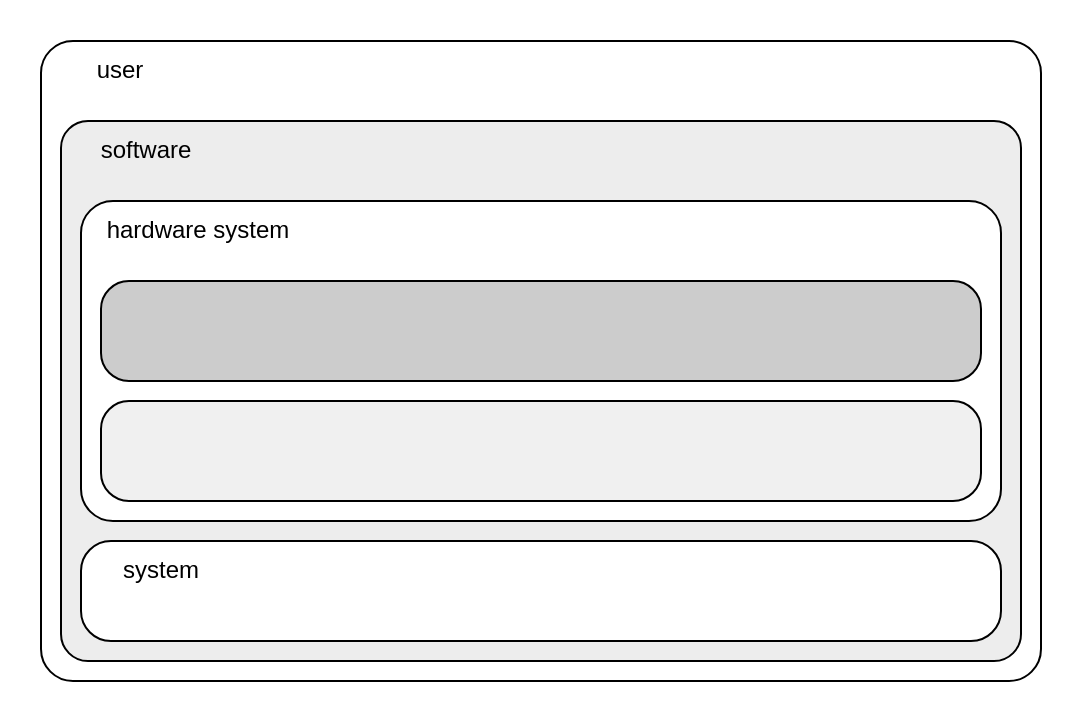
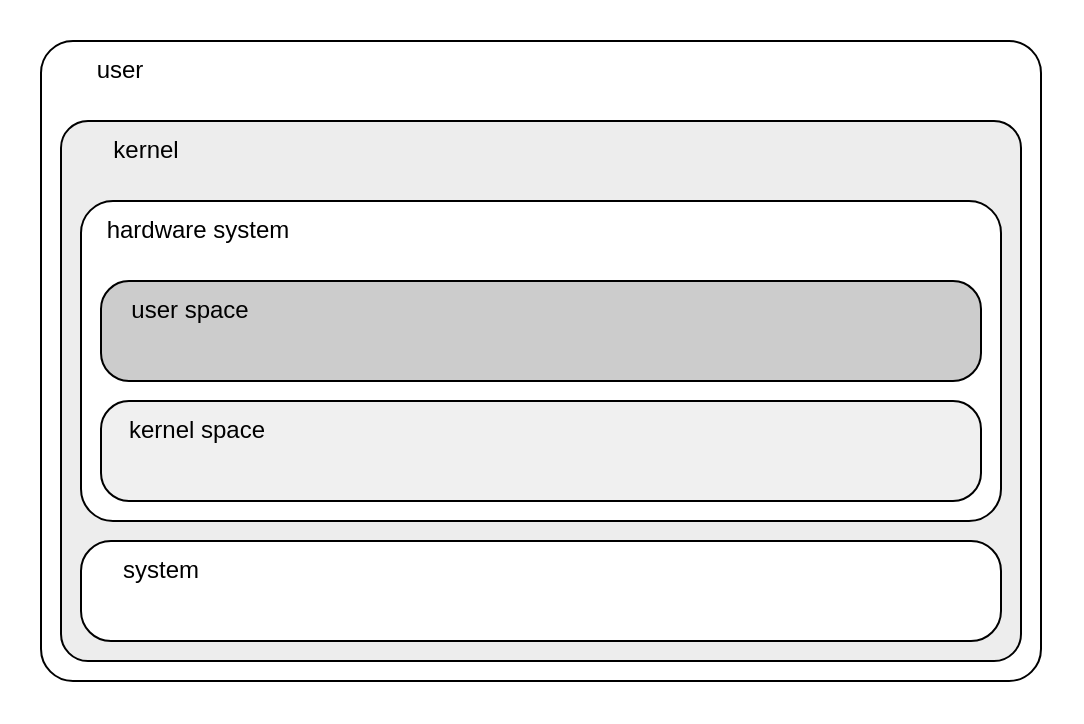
(147, 151) -> (147, 151)
none -> (191, 311)
none -> (199, 431)
